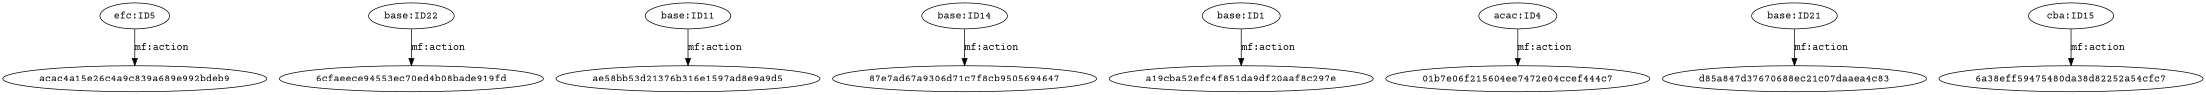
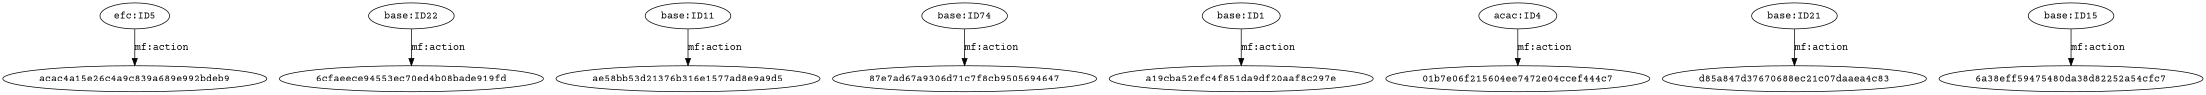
(965, 16) -> (965, 16)
(2071, 16) -> (2071, 16)
(688, 79) -> (688, 79)
